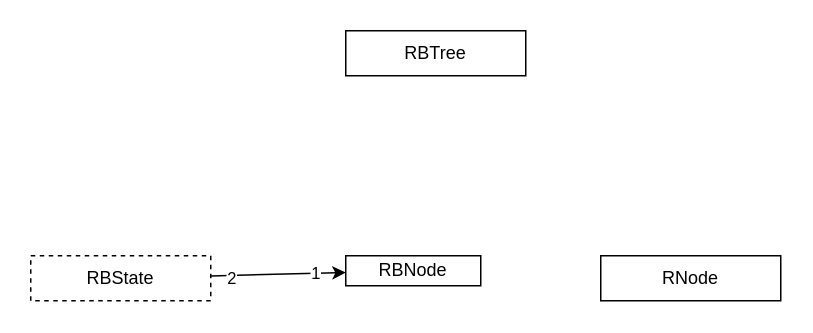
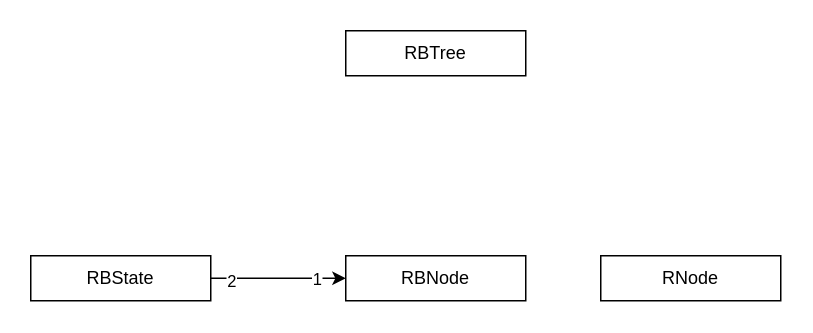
(413, 271) -> (436, 278)
(121, 278) -> (121, 278)
